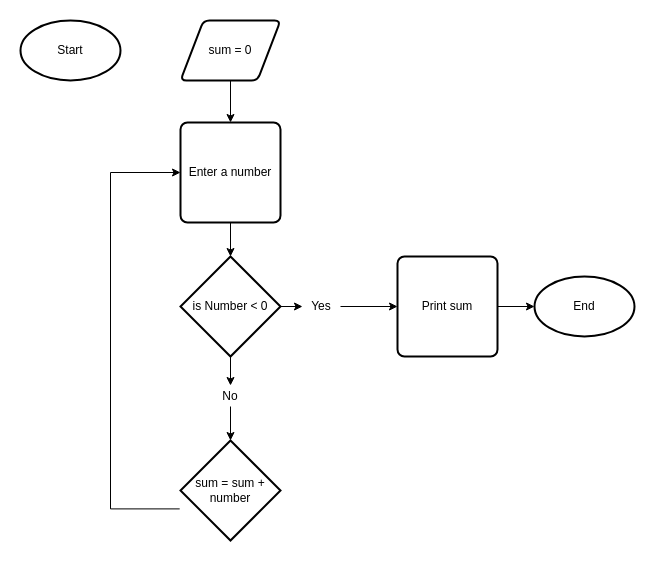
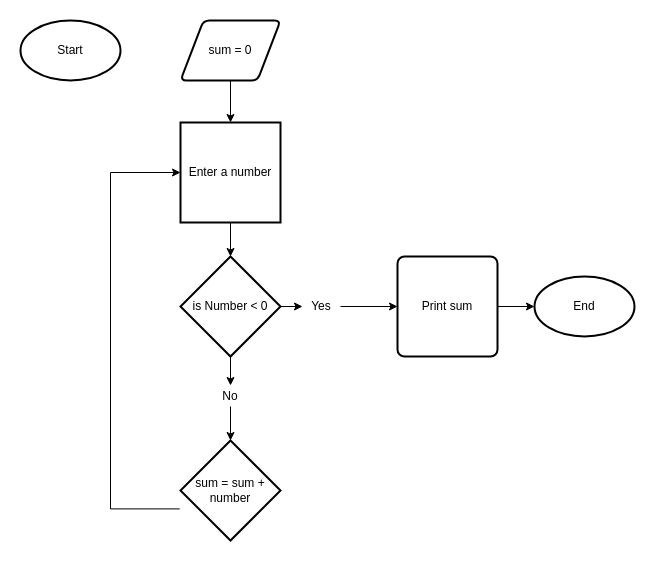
(231, 173) -> (231, 173)
